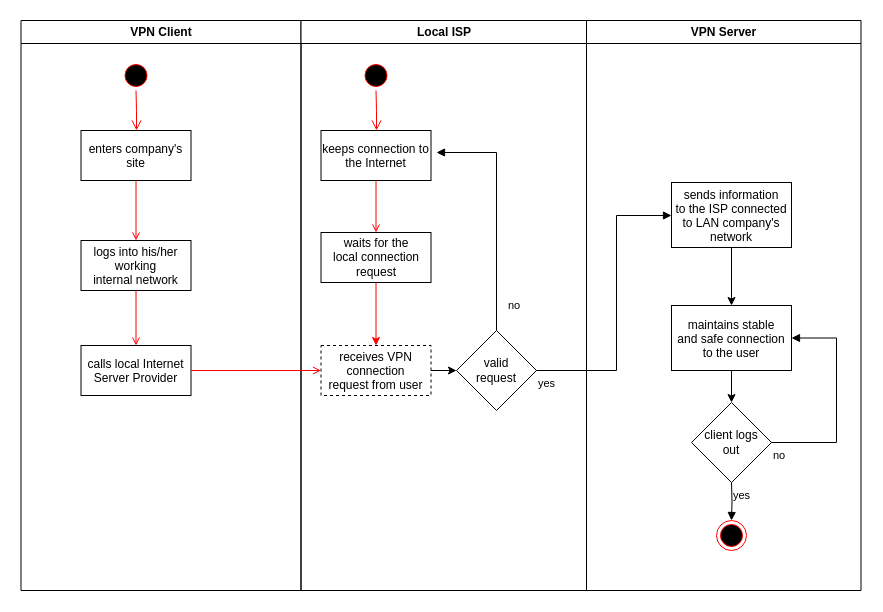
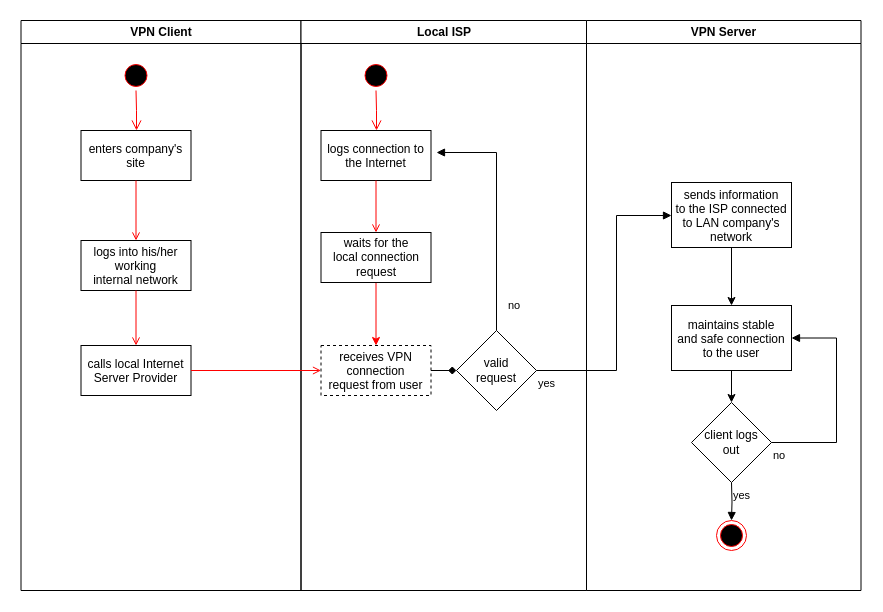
(376, 149) -> (376, 149)
(448, 371) -> (448, 371)
